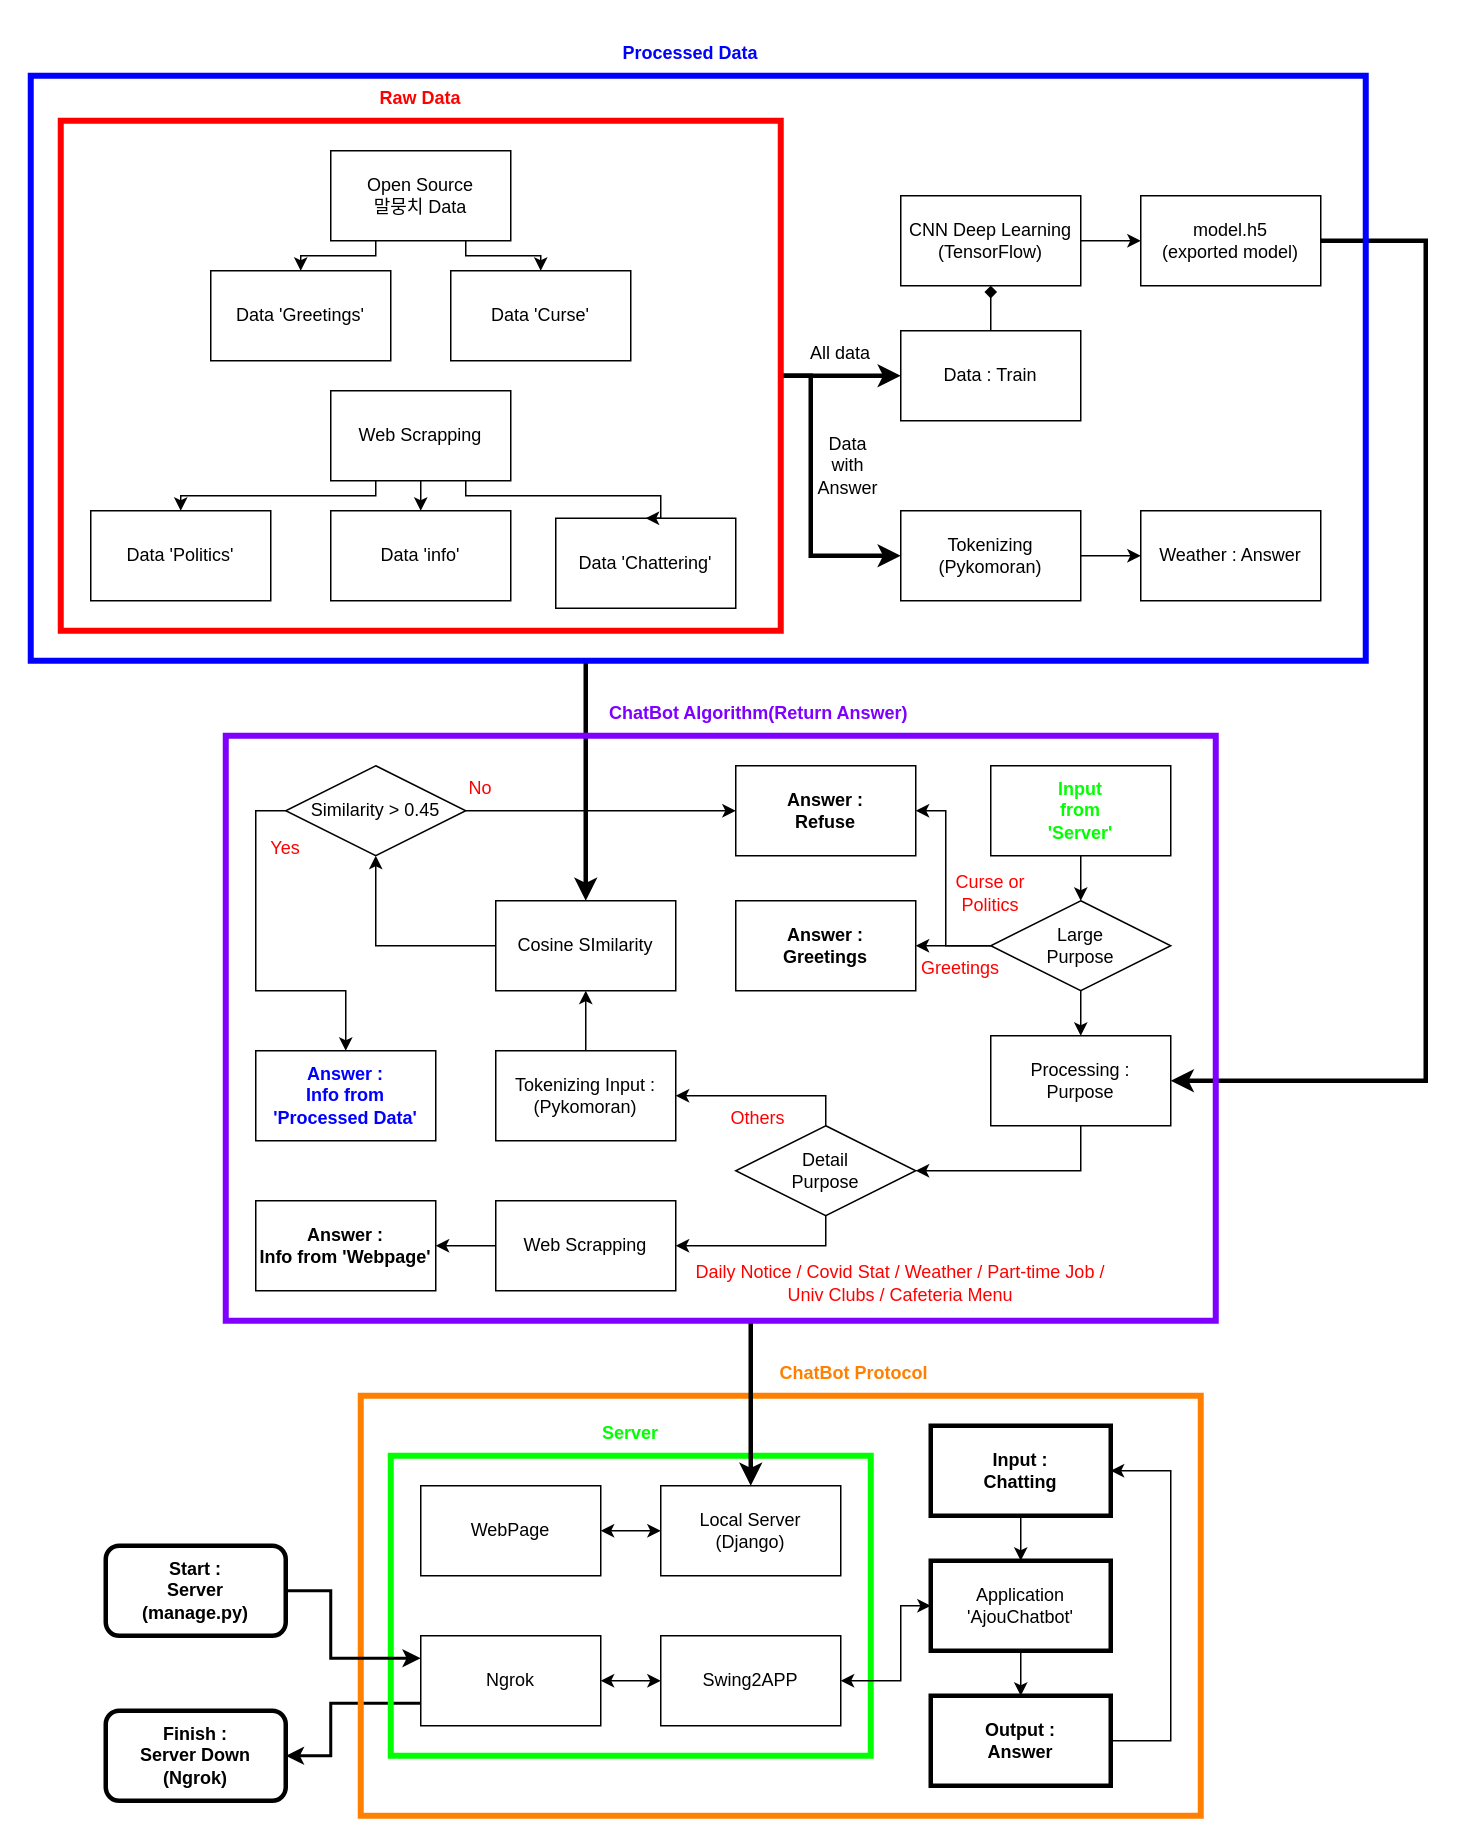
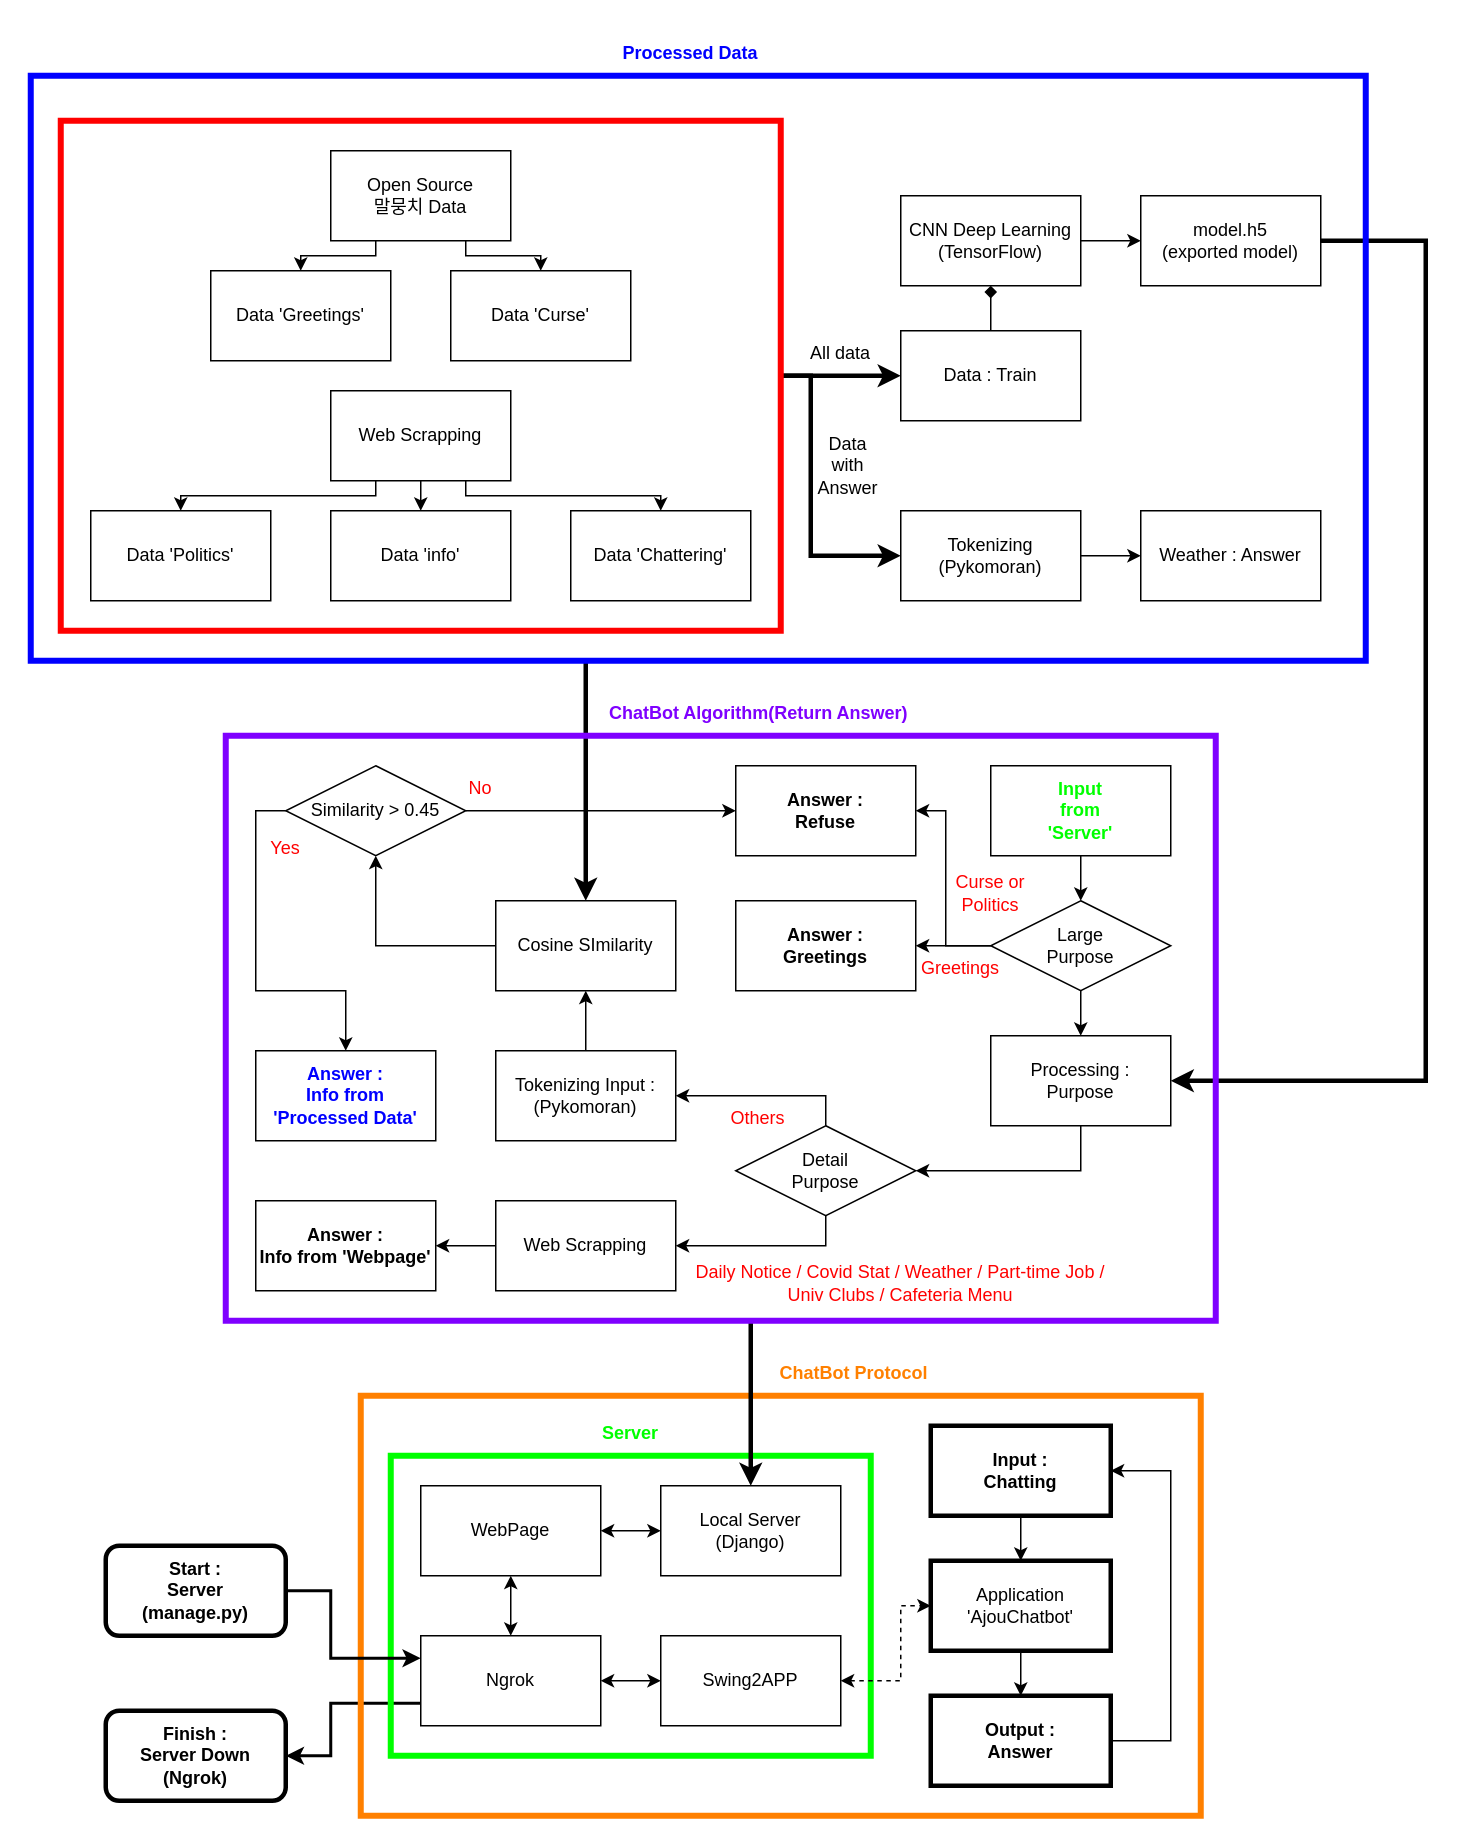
(421, 98) -> none
(646, 563) -> (661, 556)
none -> (511, 1606)
(901, 1658) -> (901, 1658)
